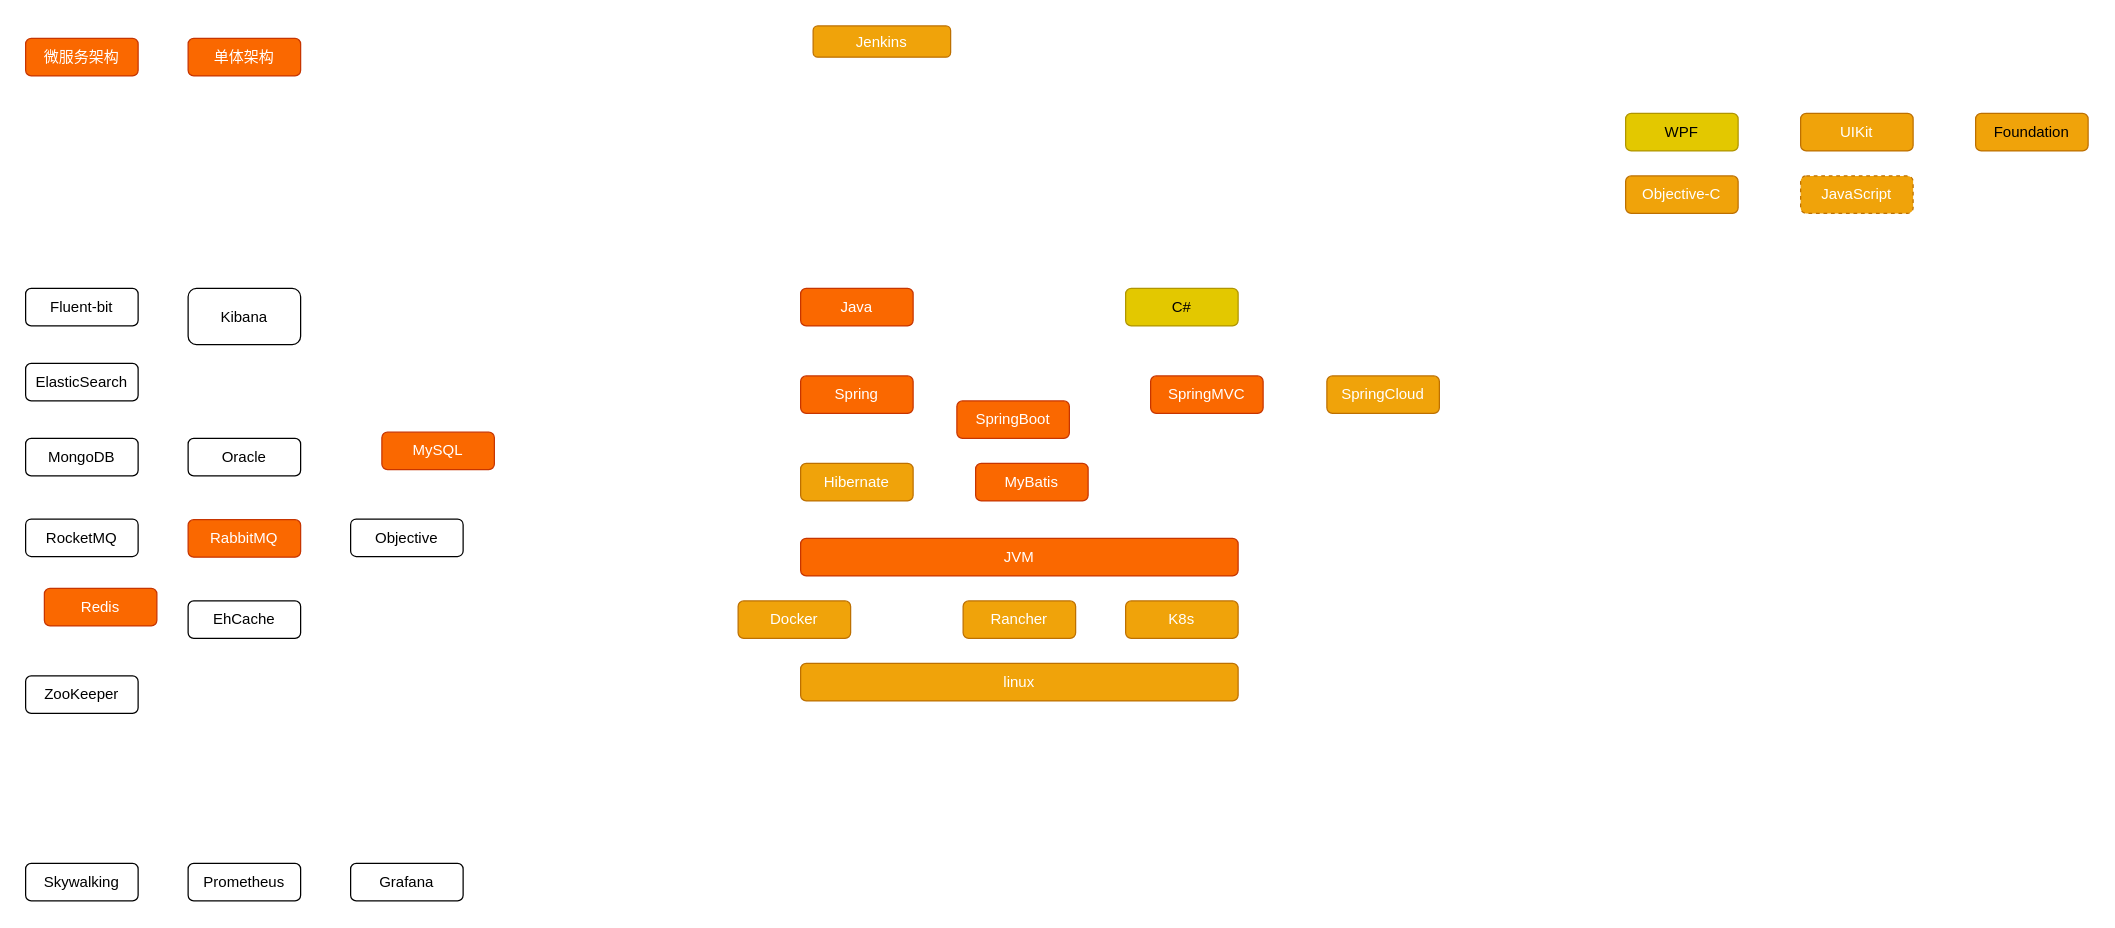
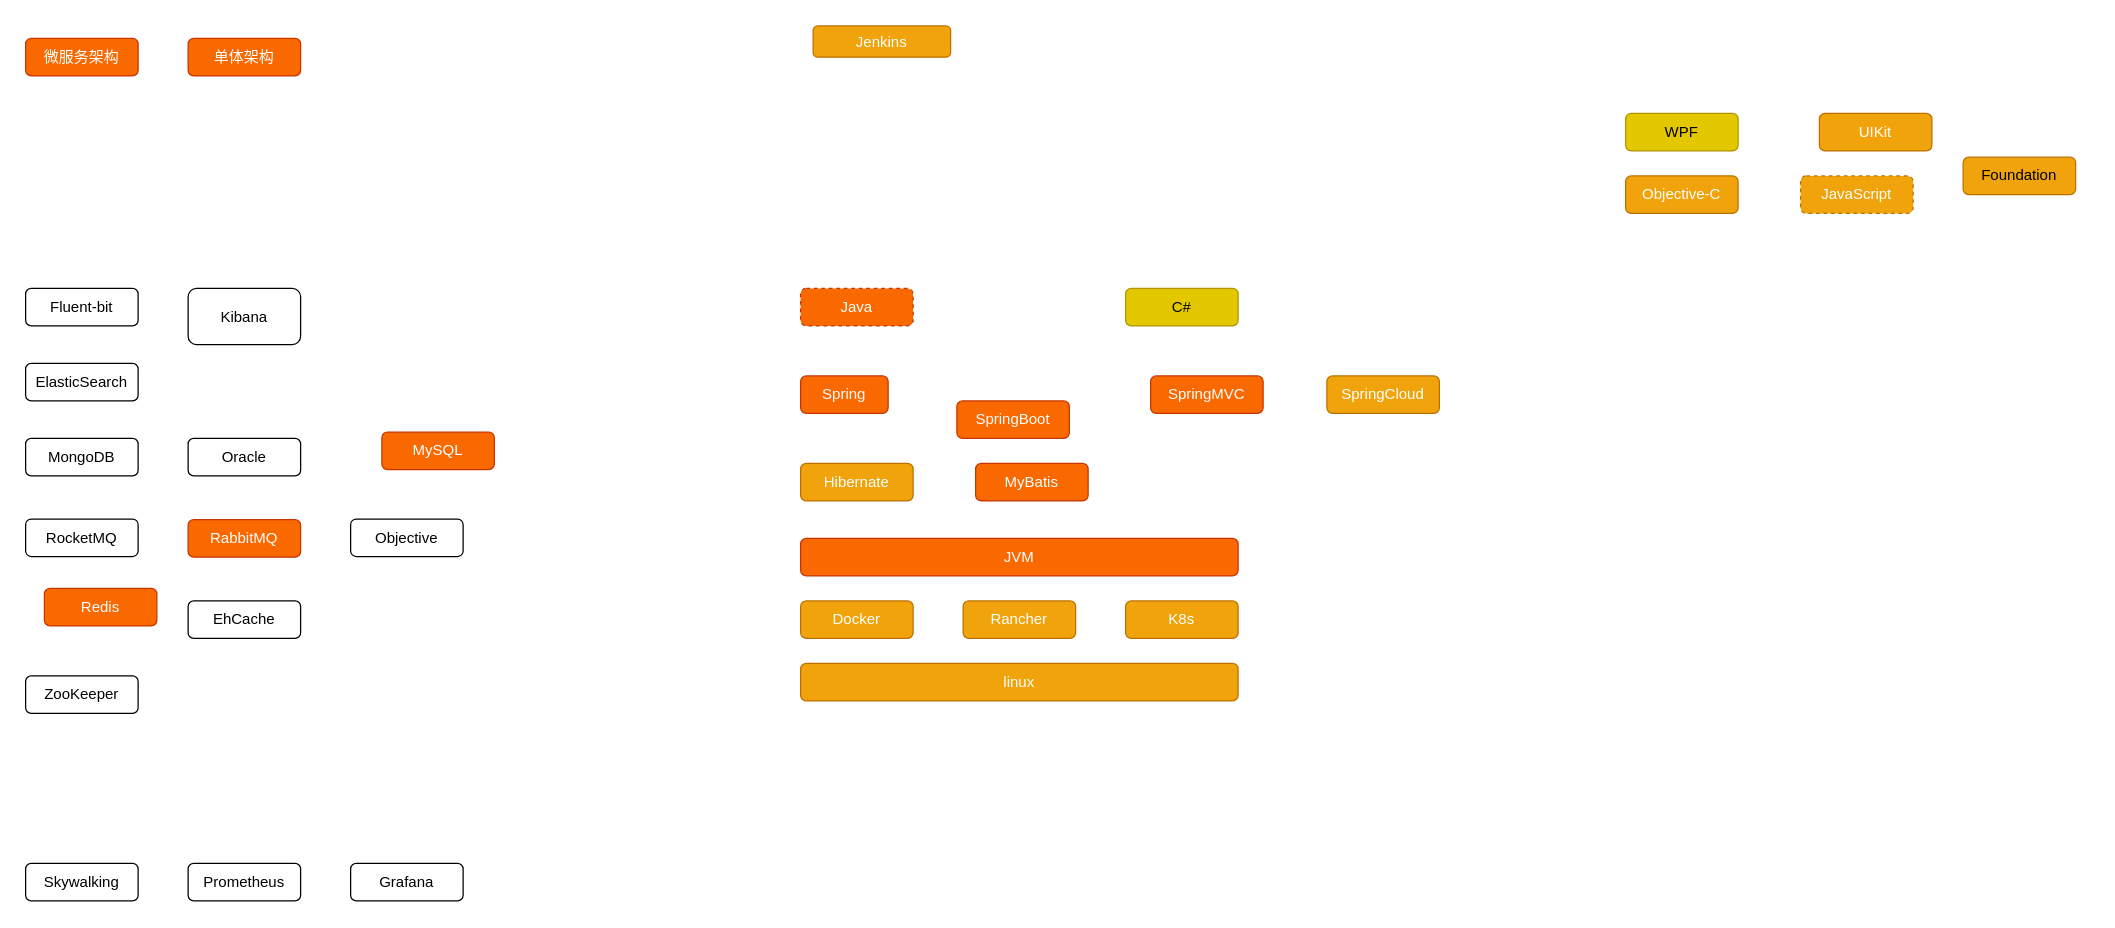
(1857, 132) -> (1876, 132)
(2032, 132) -> (2019, 176)
(857, 307) -> (857, 307)
(857, 394) -> (844, 394)
(794, 619) -> (857, 619)
